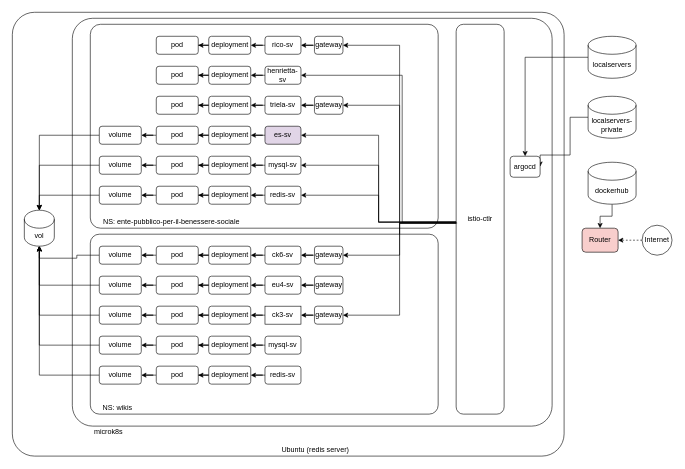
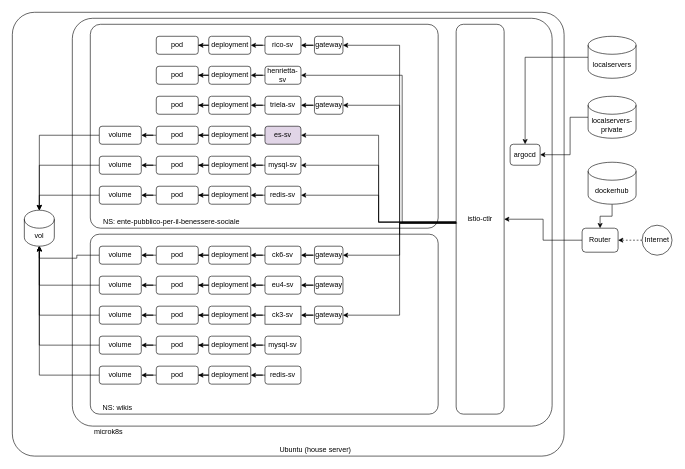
(525, 167) -> (525, 155)
none -> (543, 219)
(600, 240) -> (600, 240)
(316, 450) -> (316, 450)
